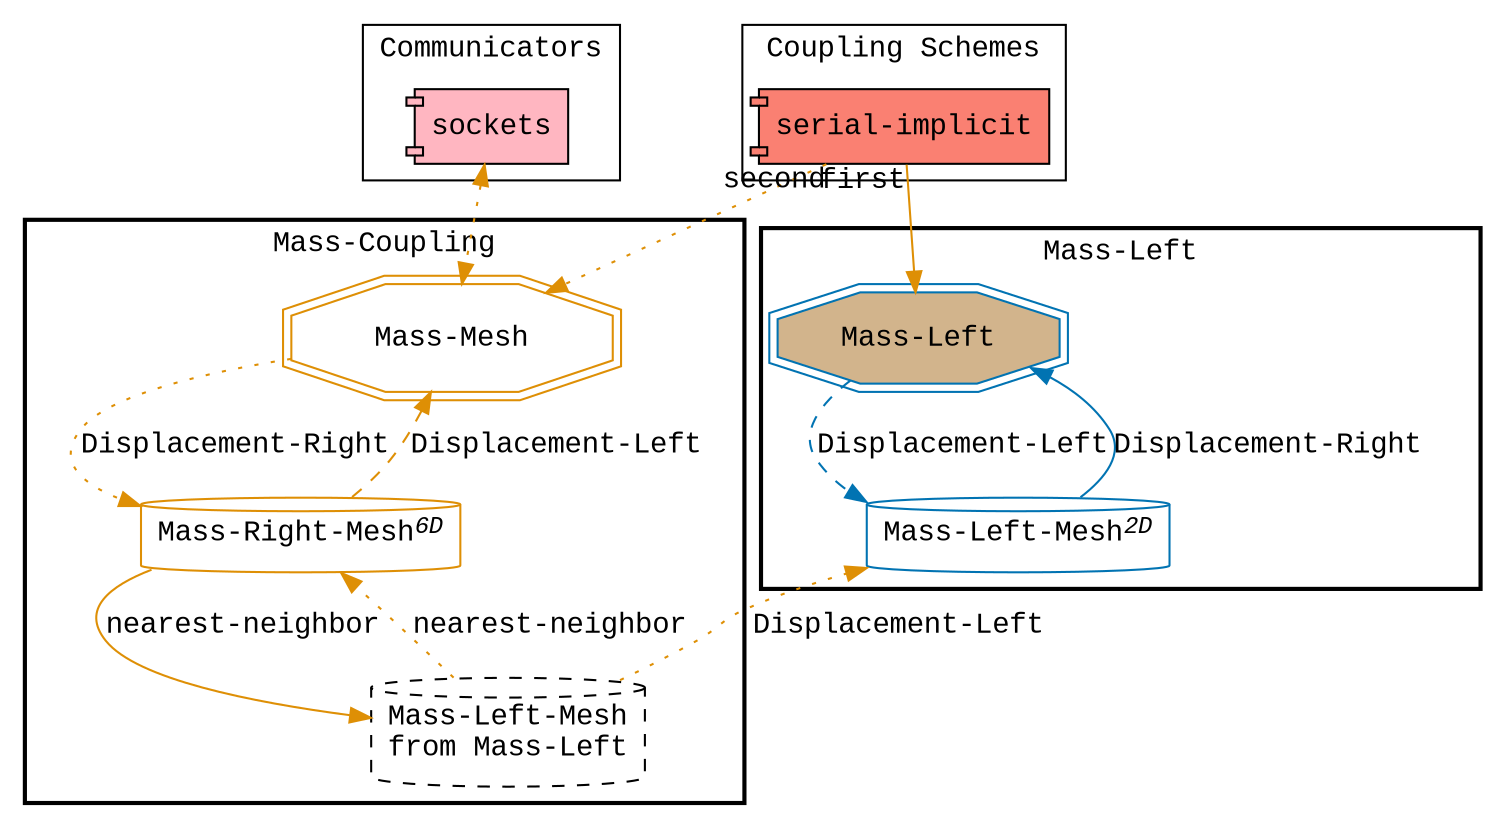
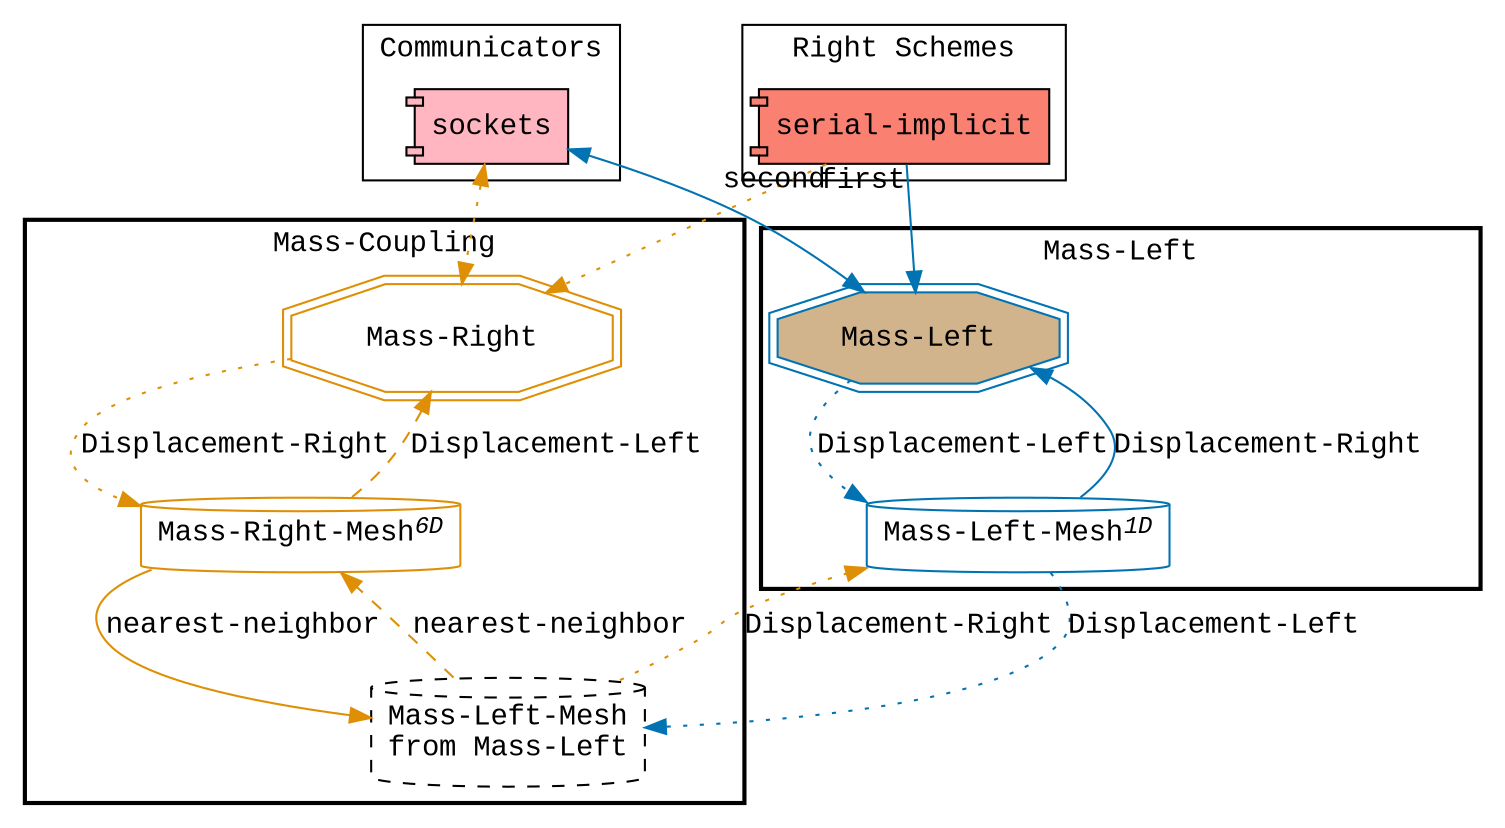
(904, 49) -> (904, 49)
none -> (711, 200)
(910, 215) -> (910, 215)
(452, 338) -> (452, 338)
(810, 435) -> (810, 435)
(1138, 532) -> (1138, 532)
(899, 625) -> (899, 625)
(406, 632) -> (406, 632)
none -> (907, 702)
